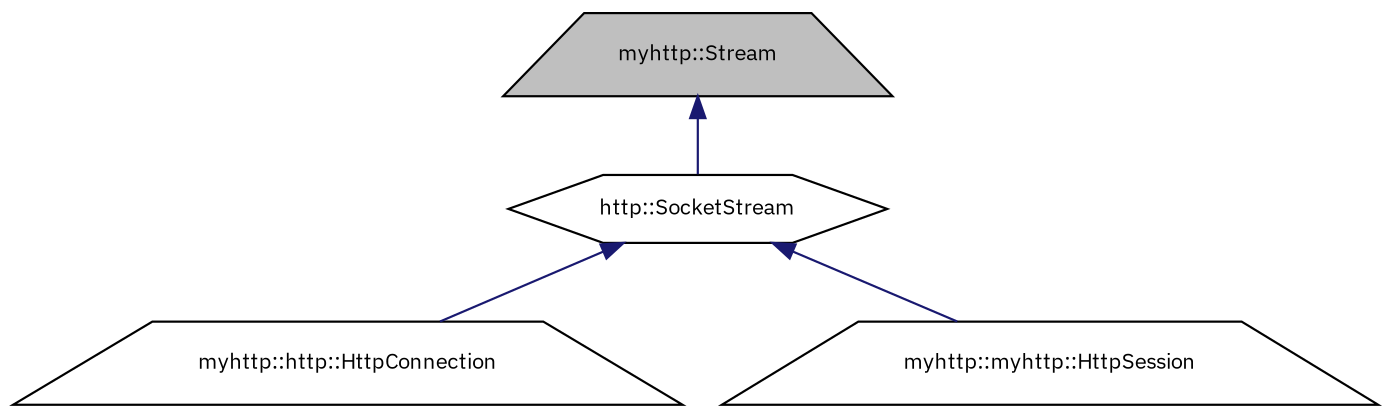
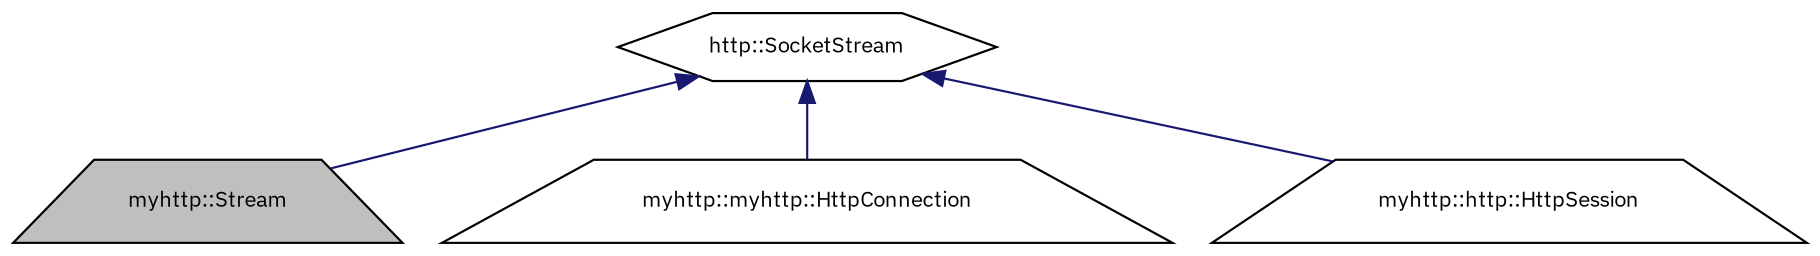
(698, 146) -> (504, 125)
(348, 363) -> (807, 201)
(1050, 363) -> (1509, 201)
